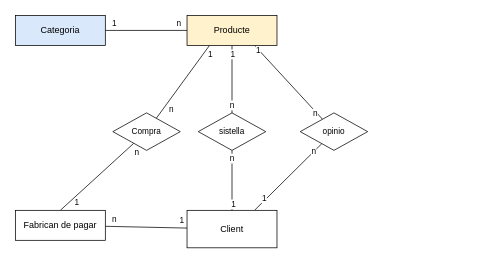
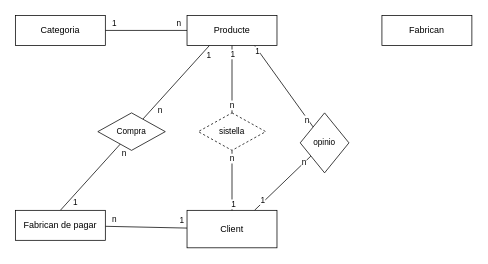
(60, 30) -> (60, 30)
(232, 30) -> (232, 30)
none -> (427, 30)
(147, 132) -> (132, 132)
(232, 132) -> (232, 132)
(334, 132) -> (325, 143)
